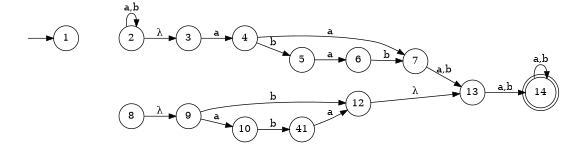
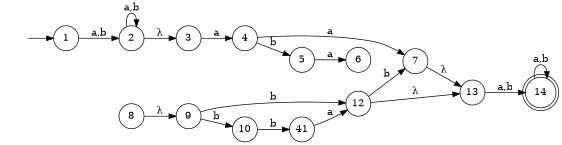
none -> (95, 38)
(383, 60) -> (384, 85)
(444, 70) -> (444, 70)
(217, 117) -> (217, 117)
